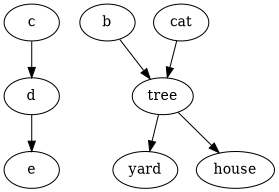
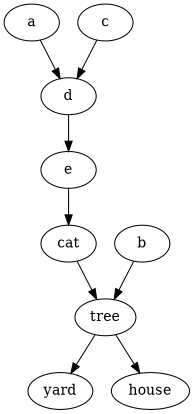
none -> (32, 23)
none -> (69, 202)
